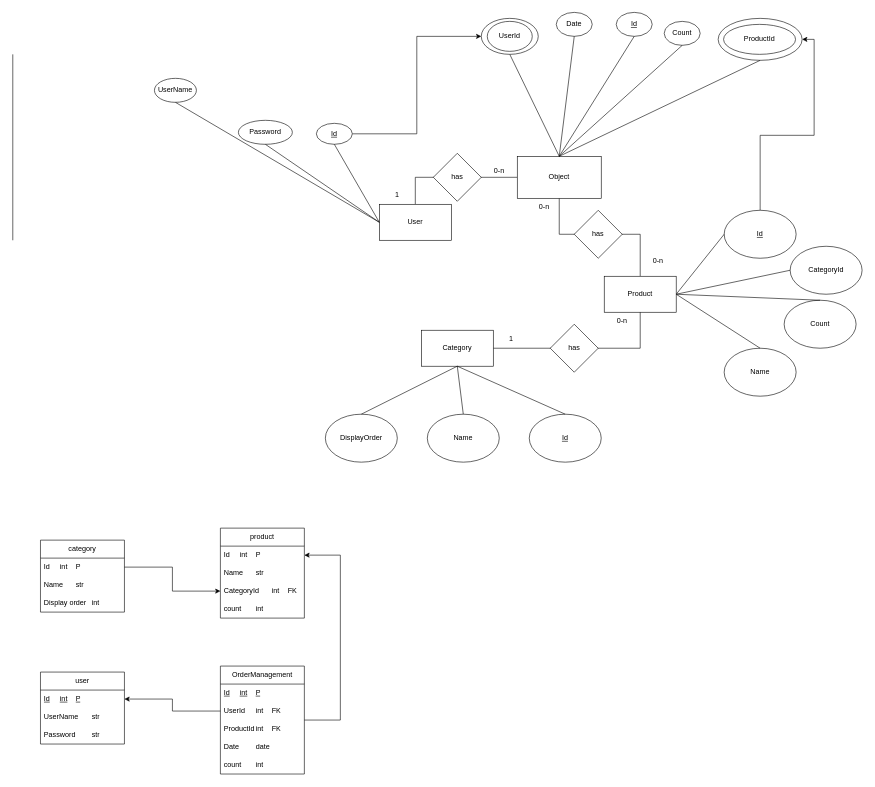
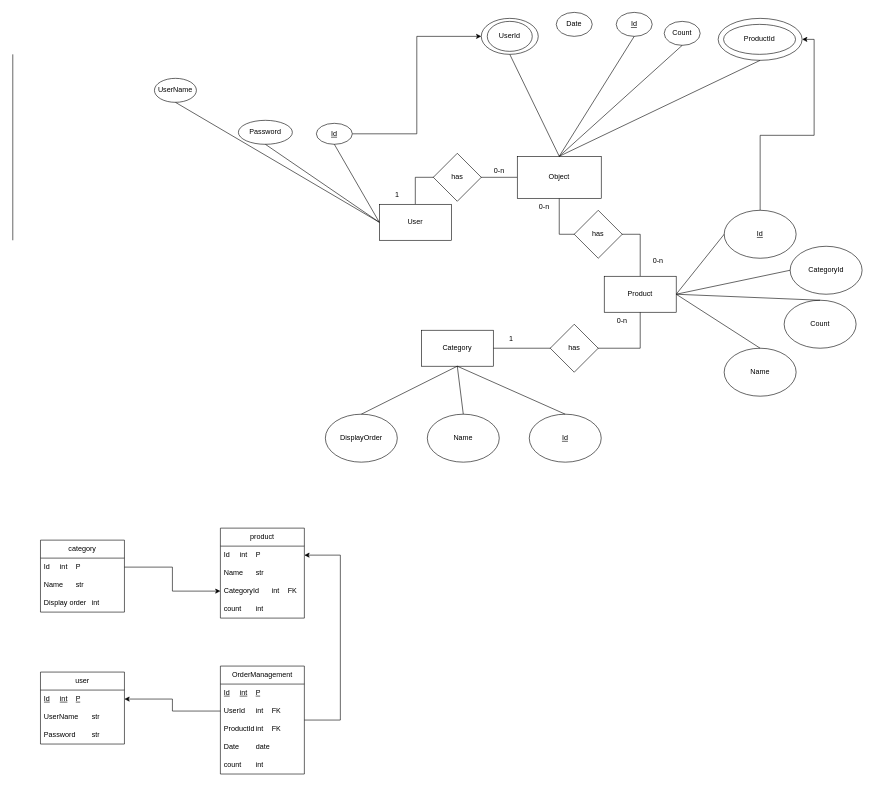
(567, 94) -> none
